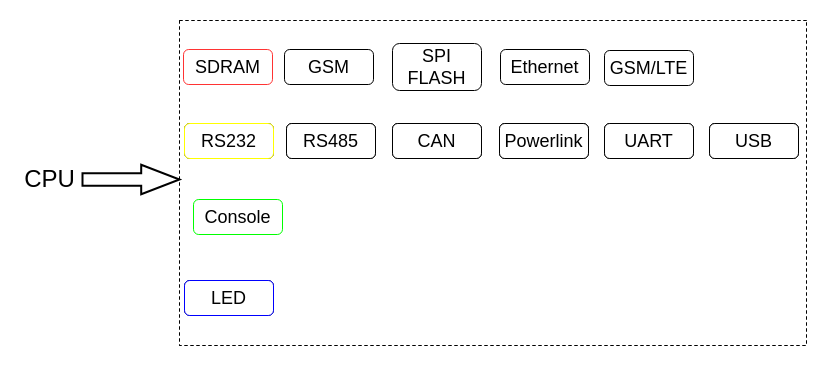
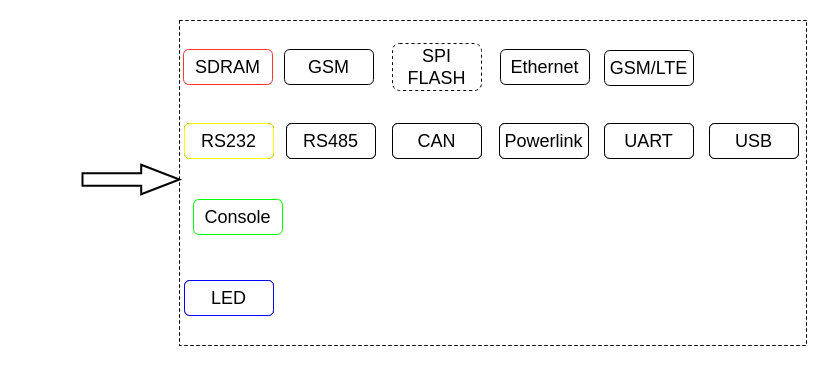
(437, 67) -> (437, 67)
(50, 180) -> none
